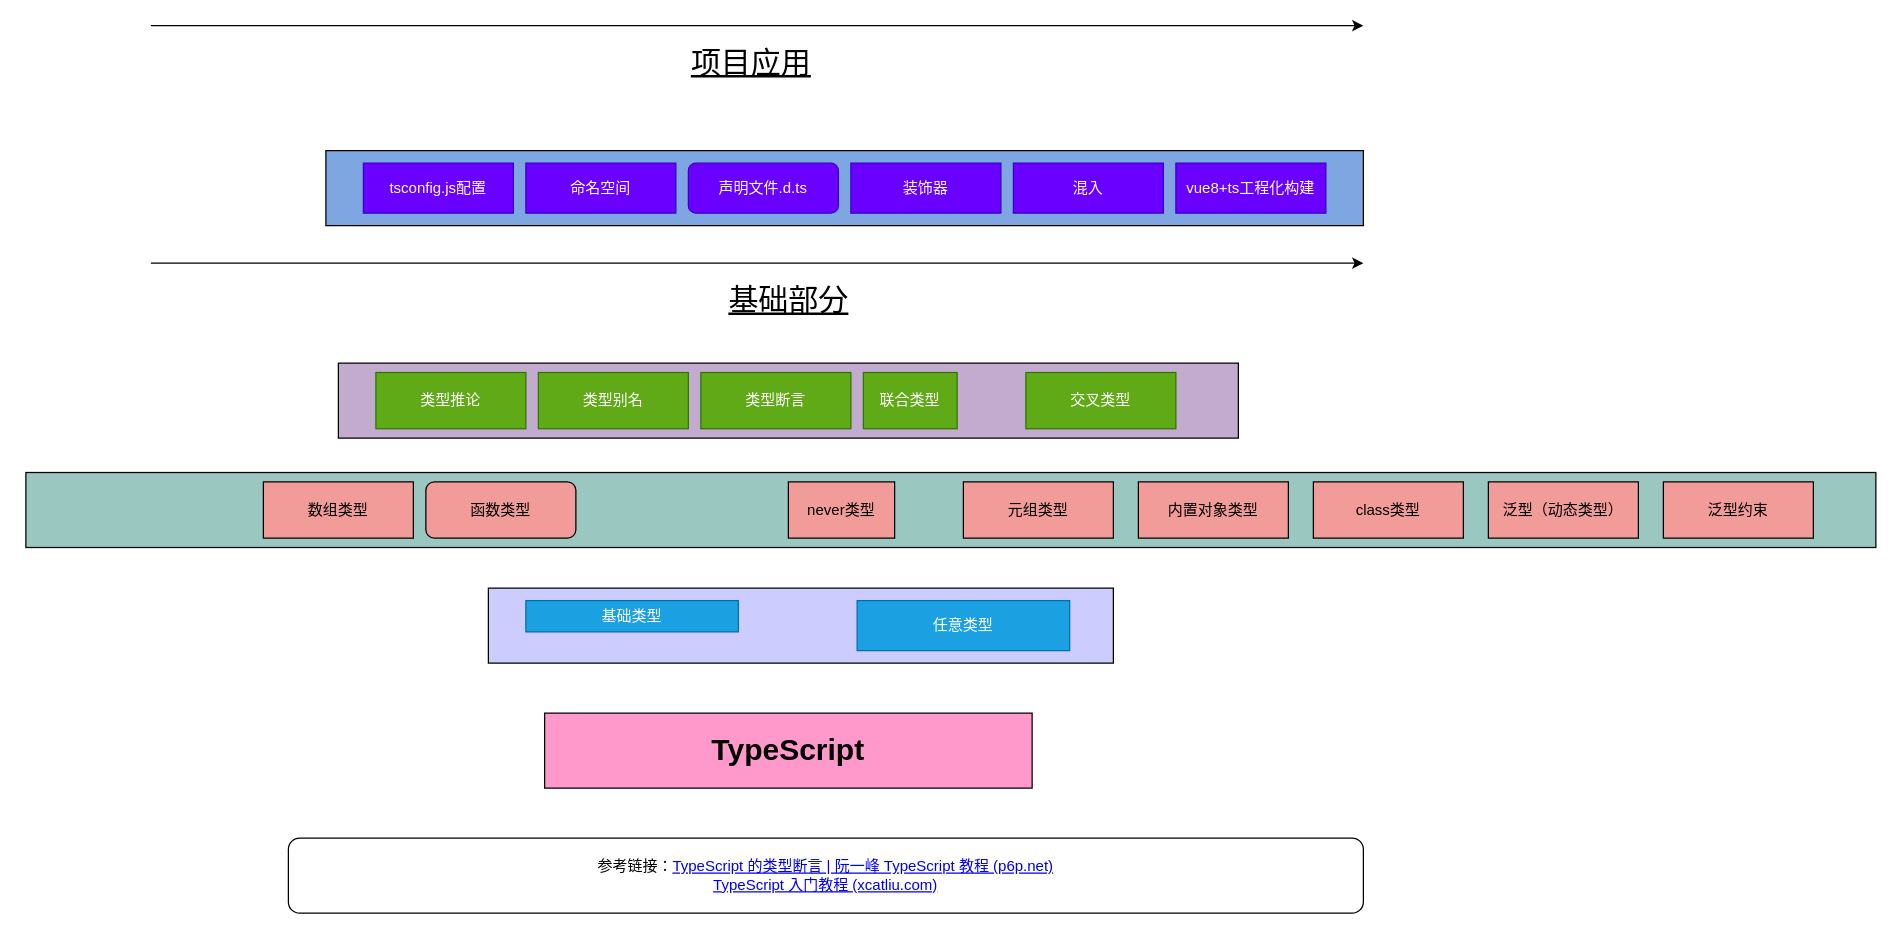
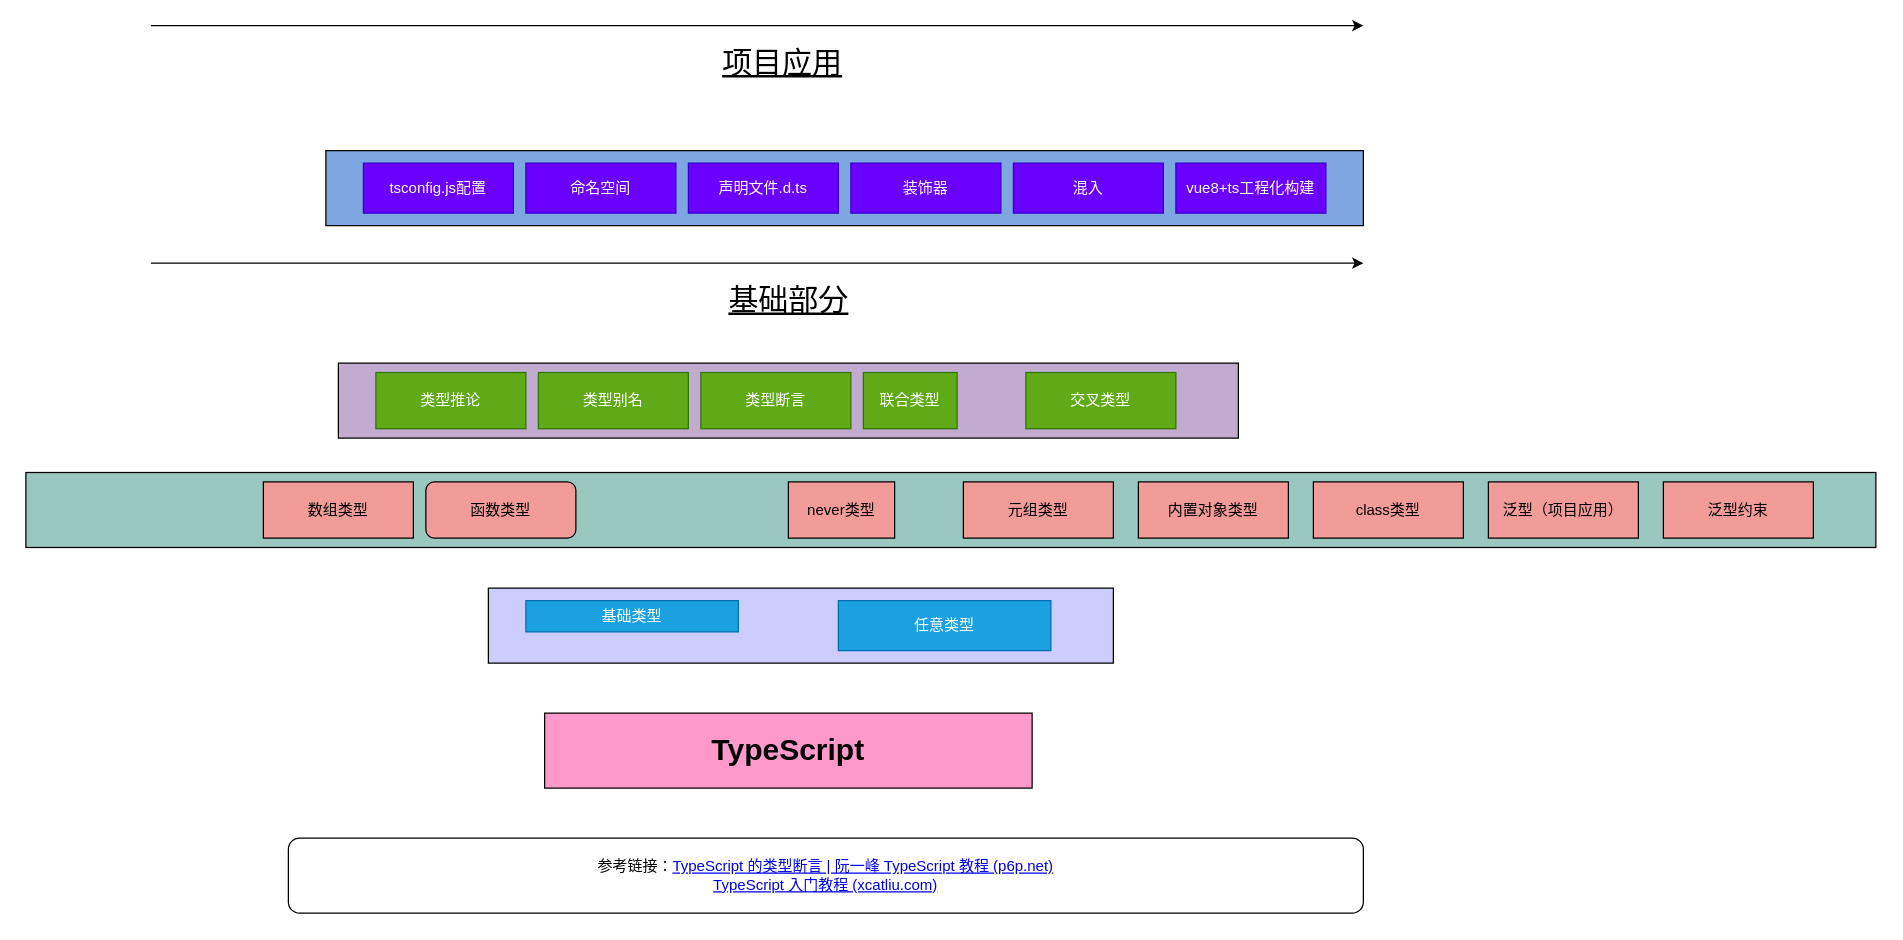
(751, 63) -> (782, 63)
(763, 188) -> (763, 188)
(1563, 511) -> (1563, 511)
(963, 626) -> (944, 626)
